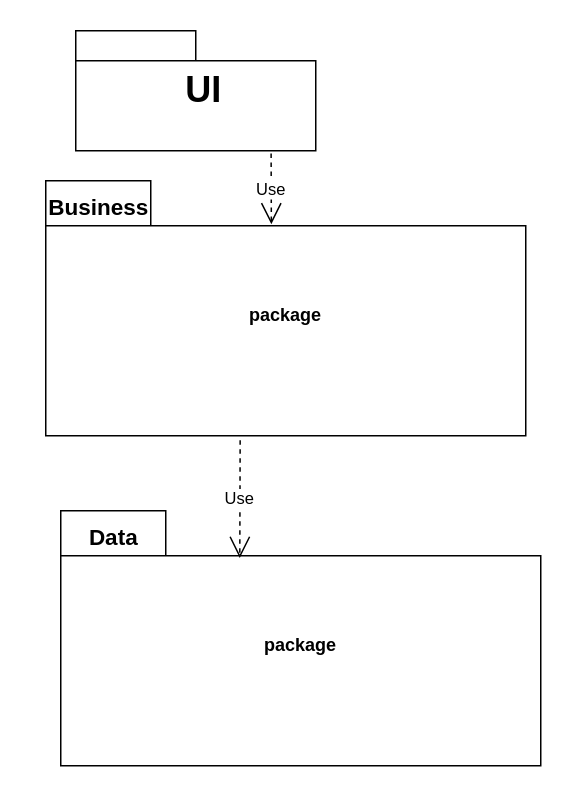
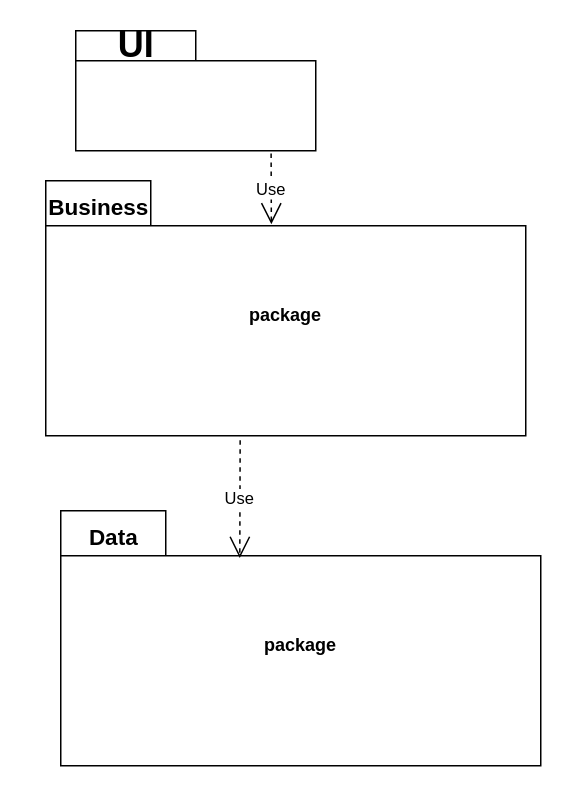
(203, 91) -> (136, 46)
